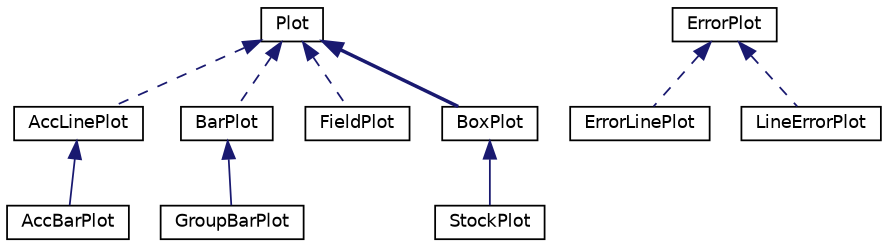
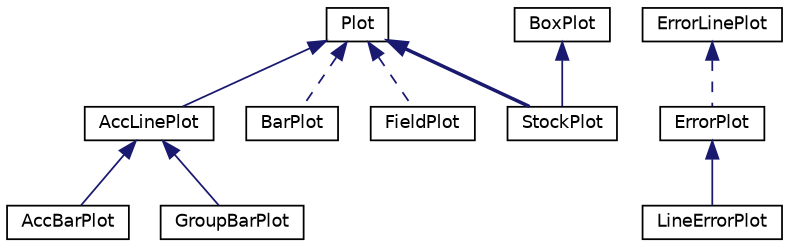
(178, 77) -> (246, 77)
(399, 78) -> (467, 78)
(676, 81) -> (712, 83)
(774, 81) -> (712, 182)
(230, 182) -> (197, 180)
